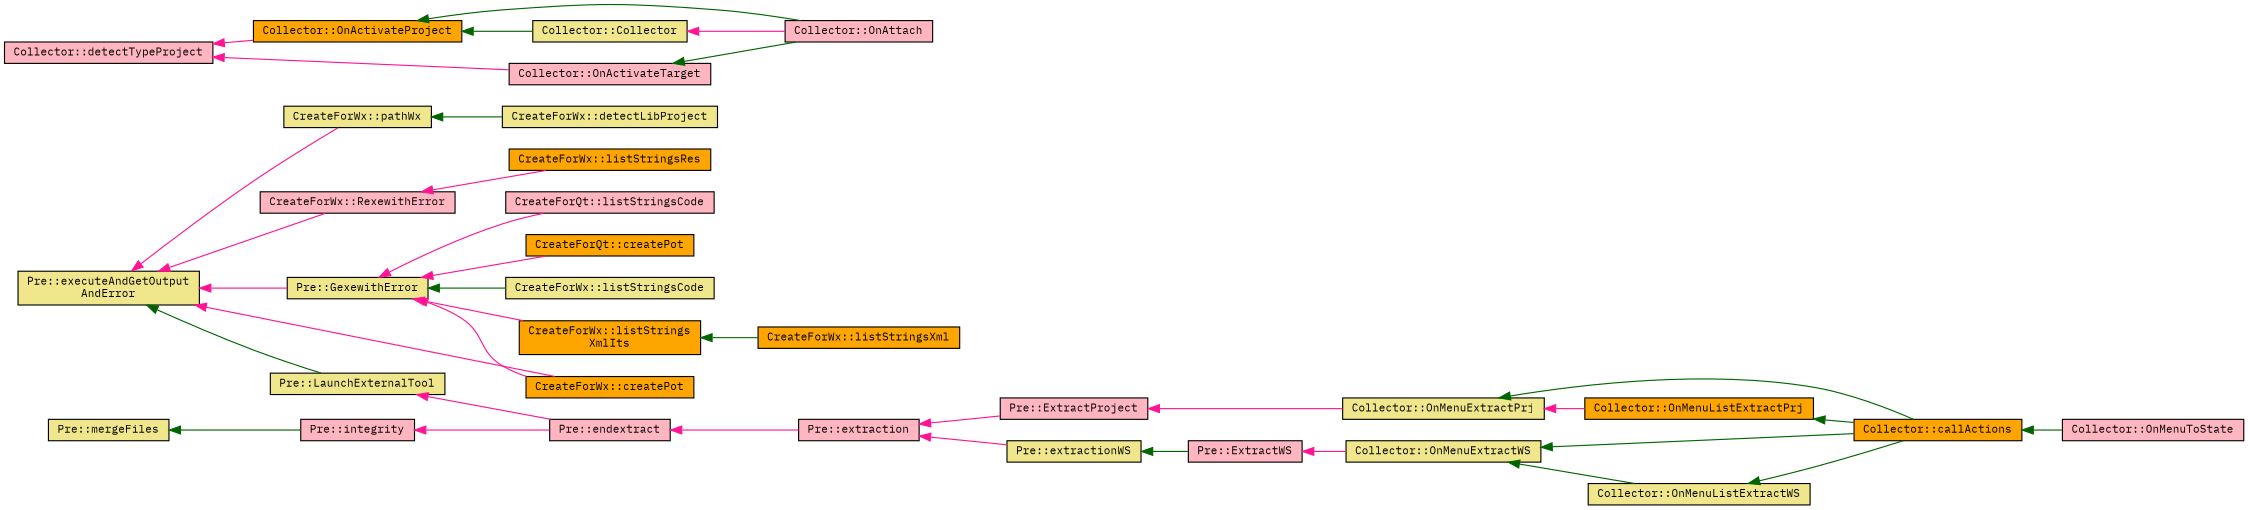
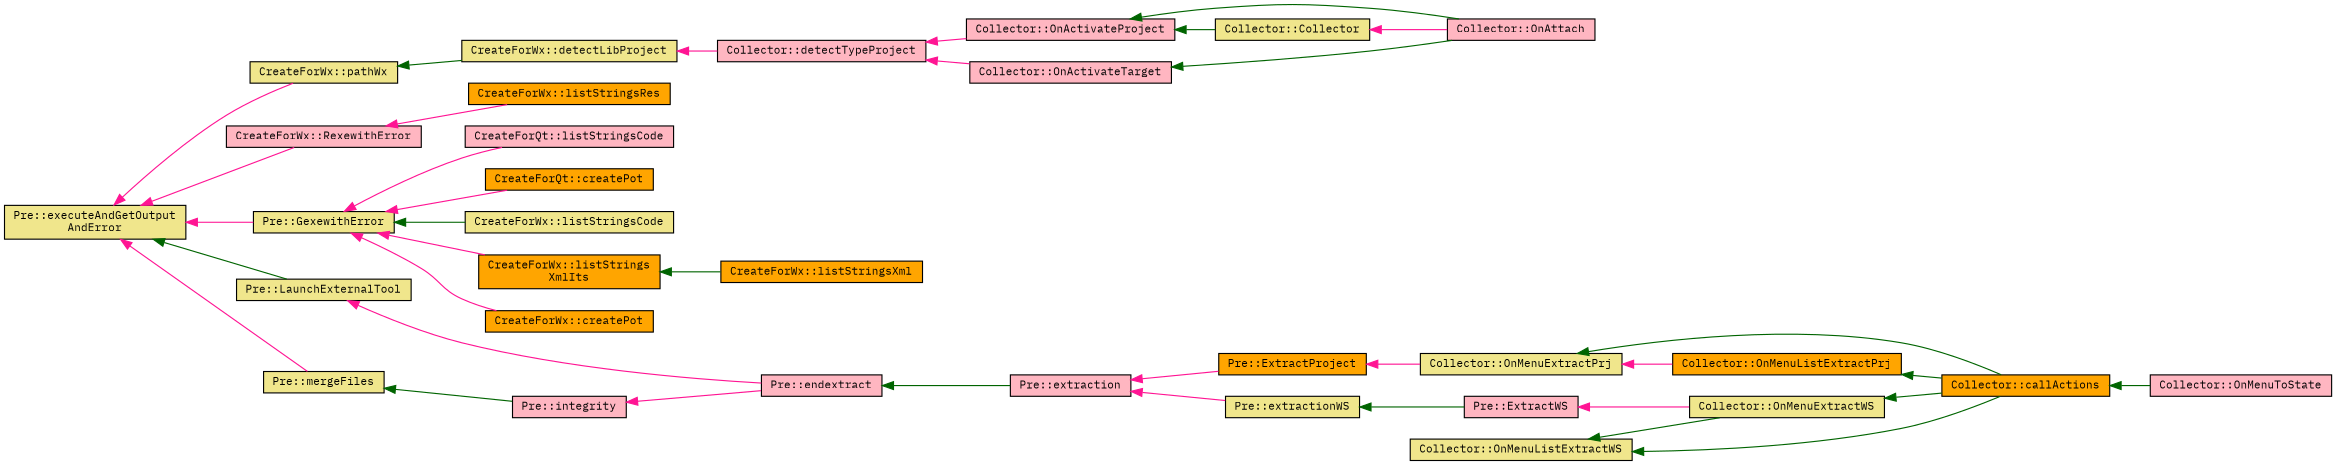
(358, 31) -> (1071, 30)
none -> (703, 51)
(380, 342) -> (219, 309)
(1074, 409) -> (1293, 364)
(740, 430) -> (952, 386)
(1577, 474) -> (1660, 427)
